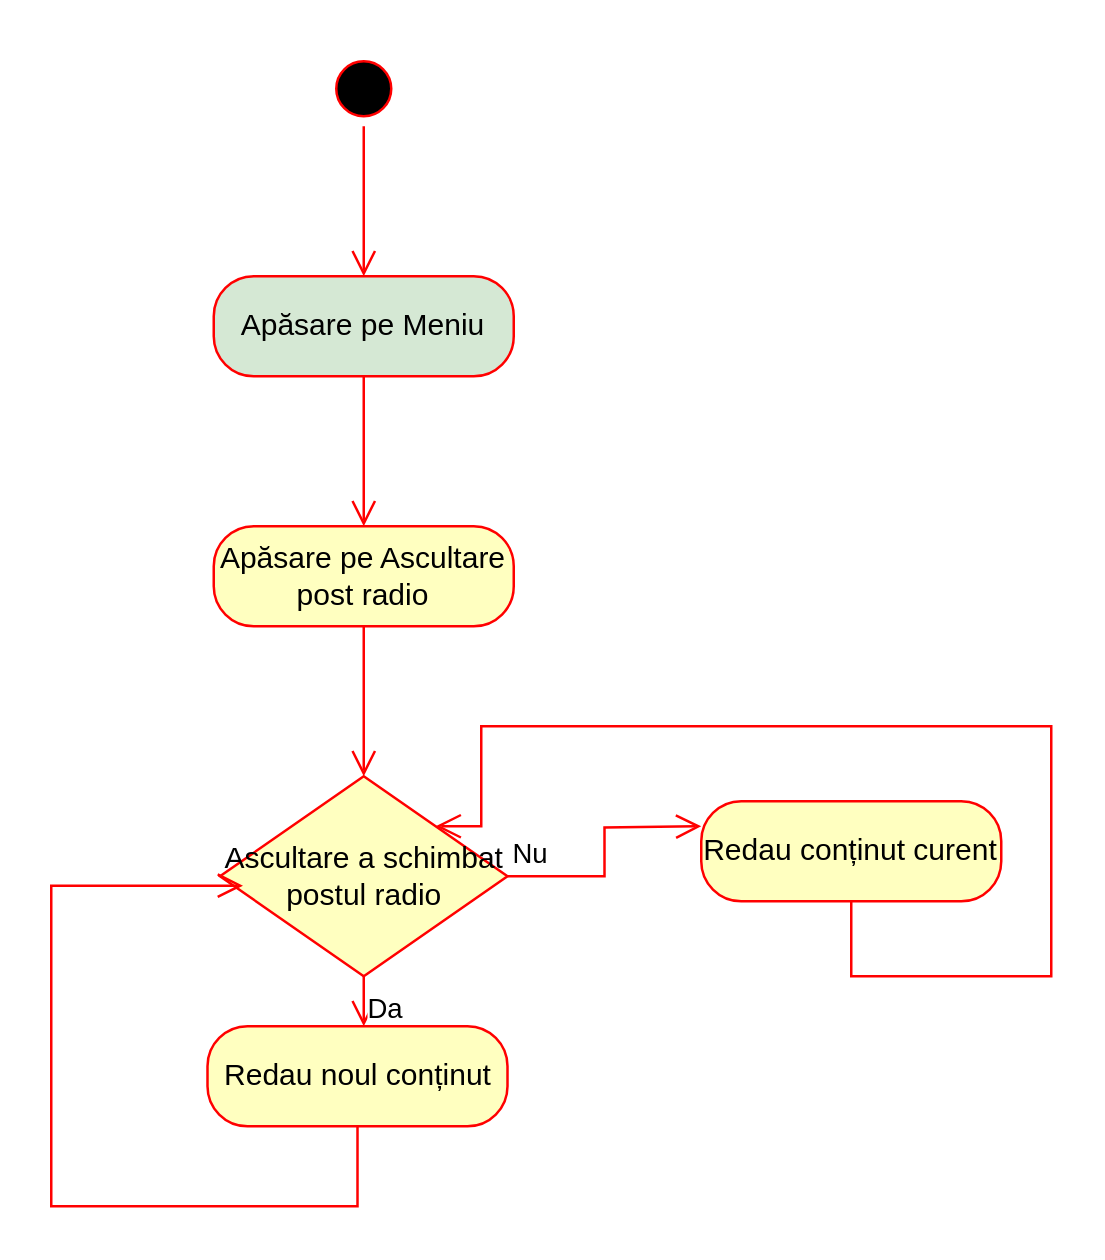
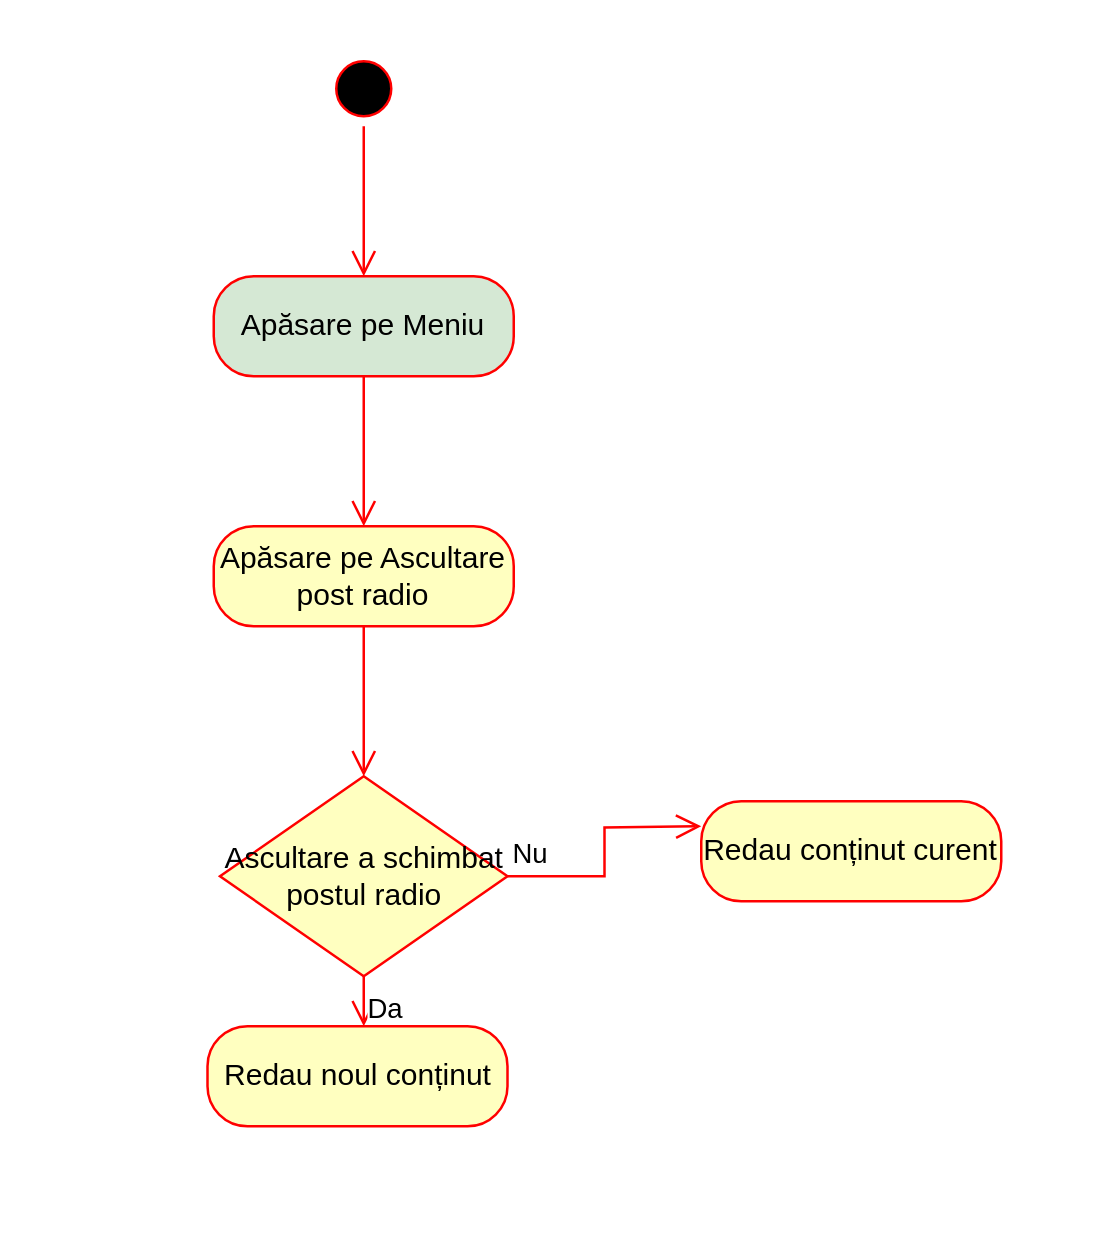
(959, 726) -> none
(51, 1146) -> none
